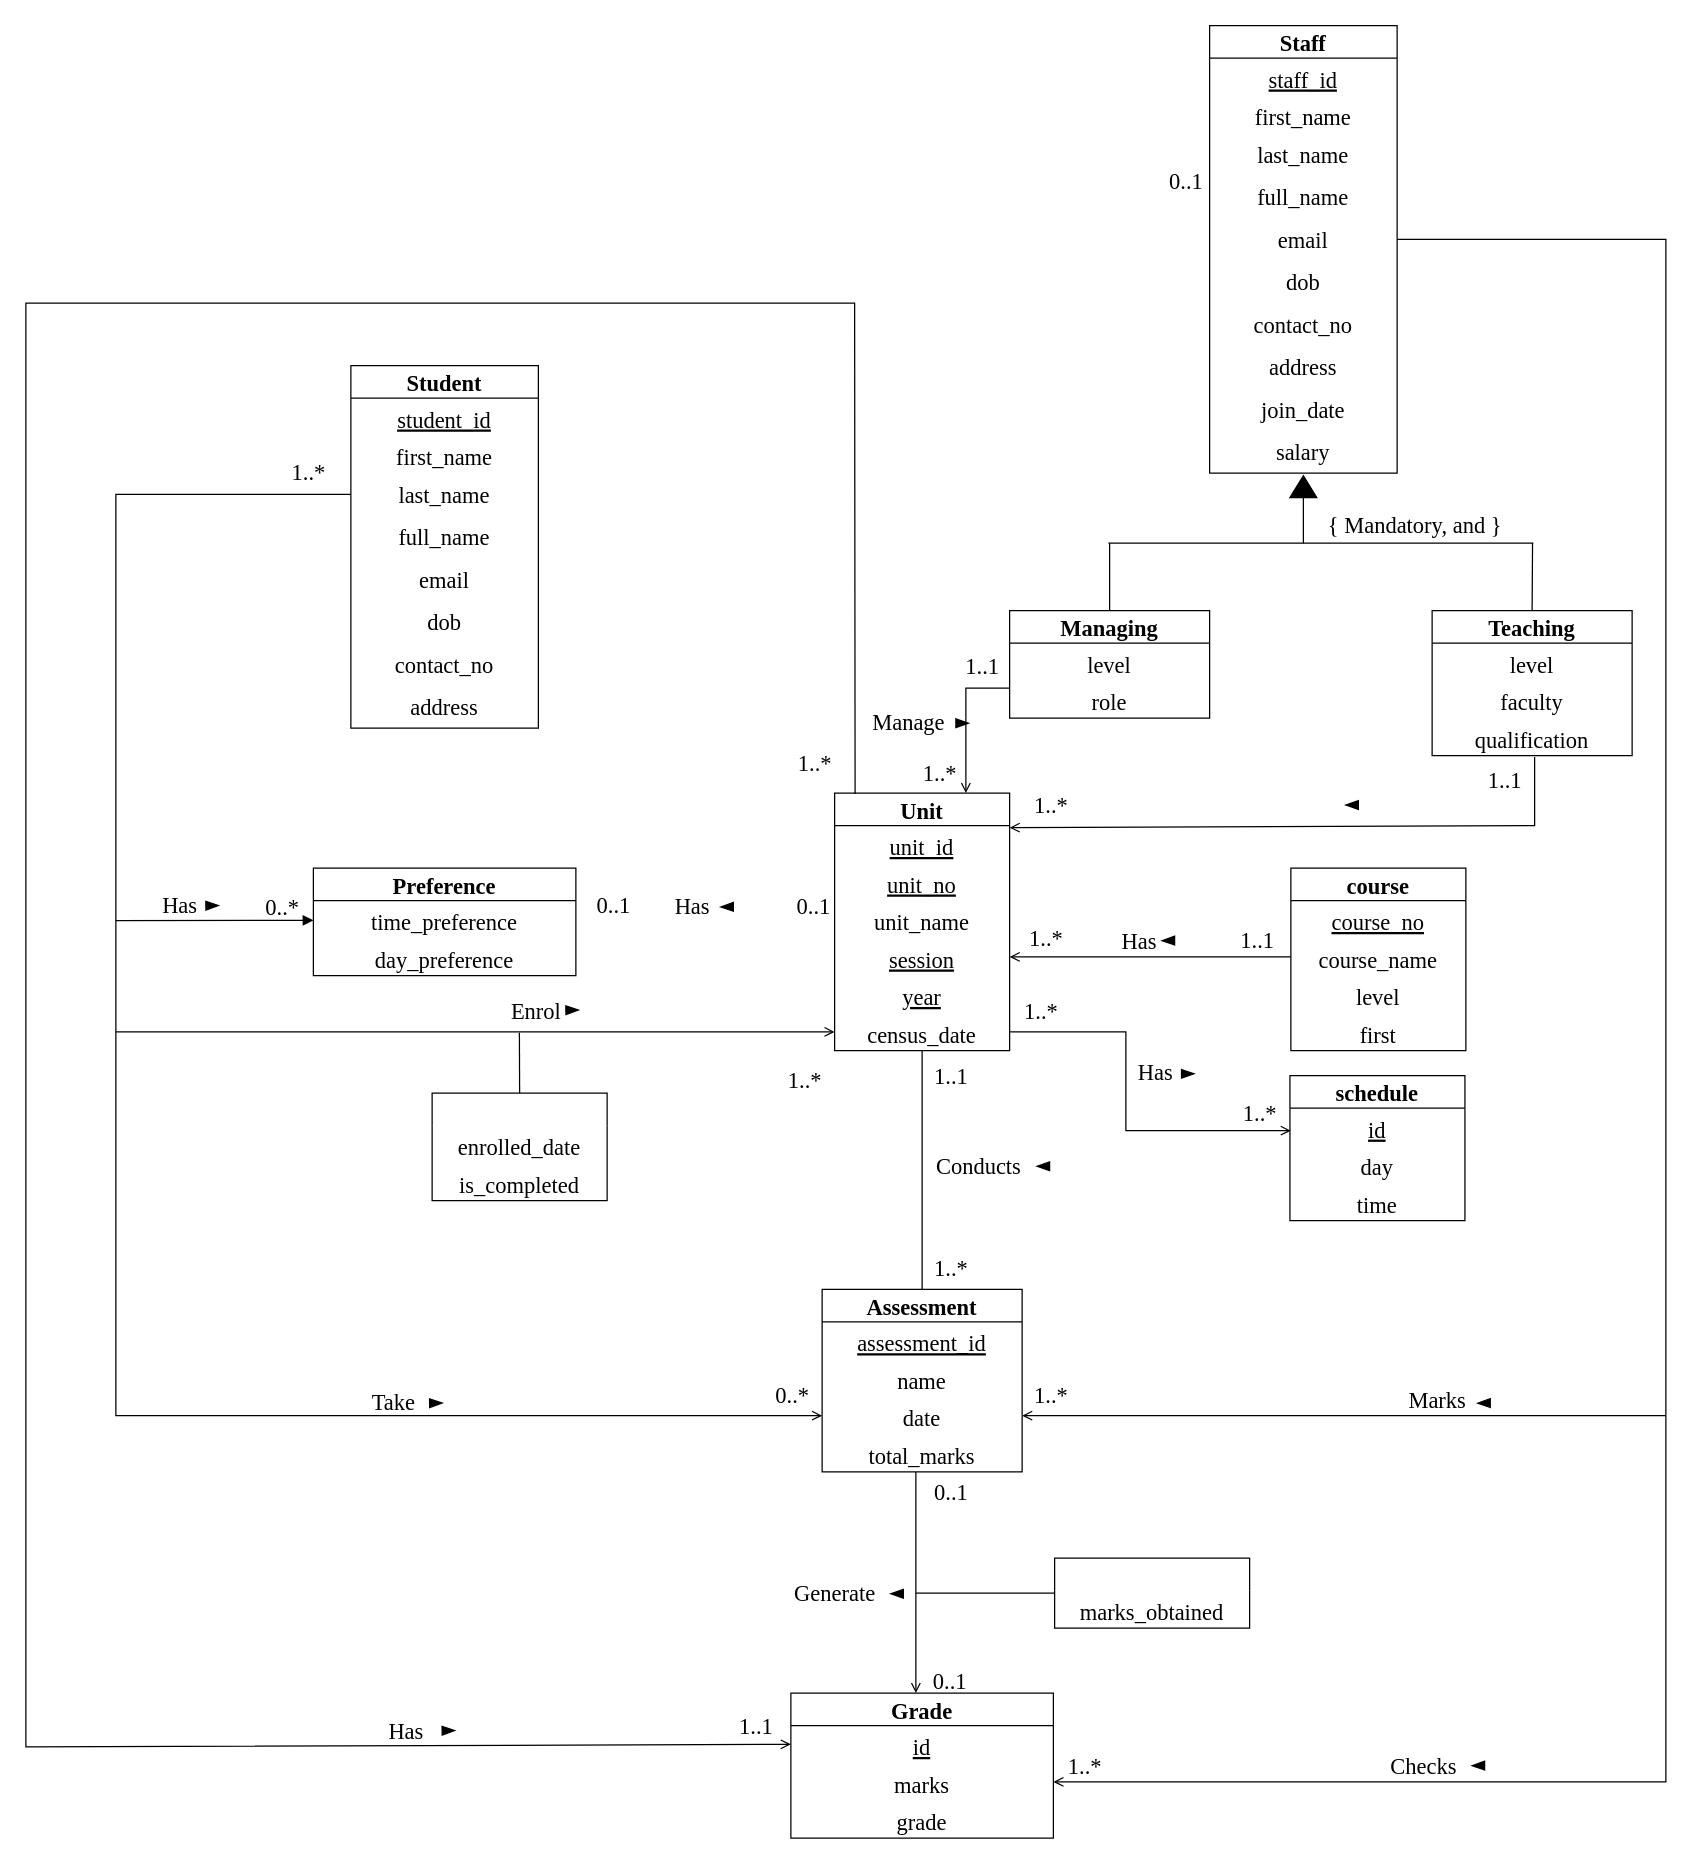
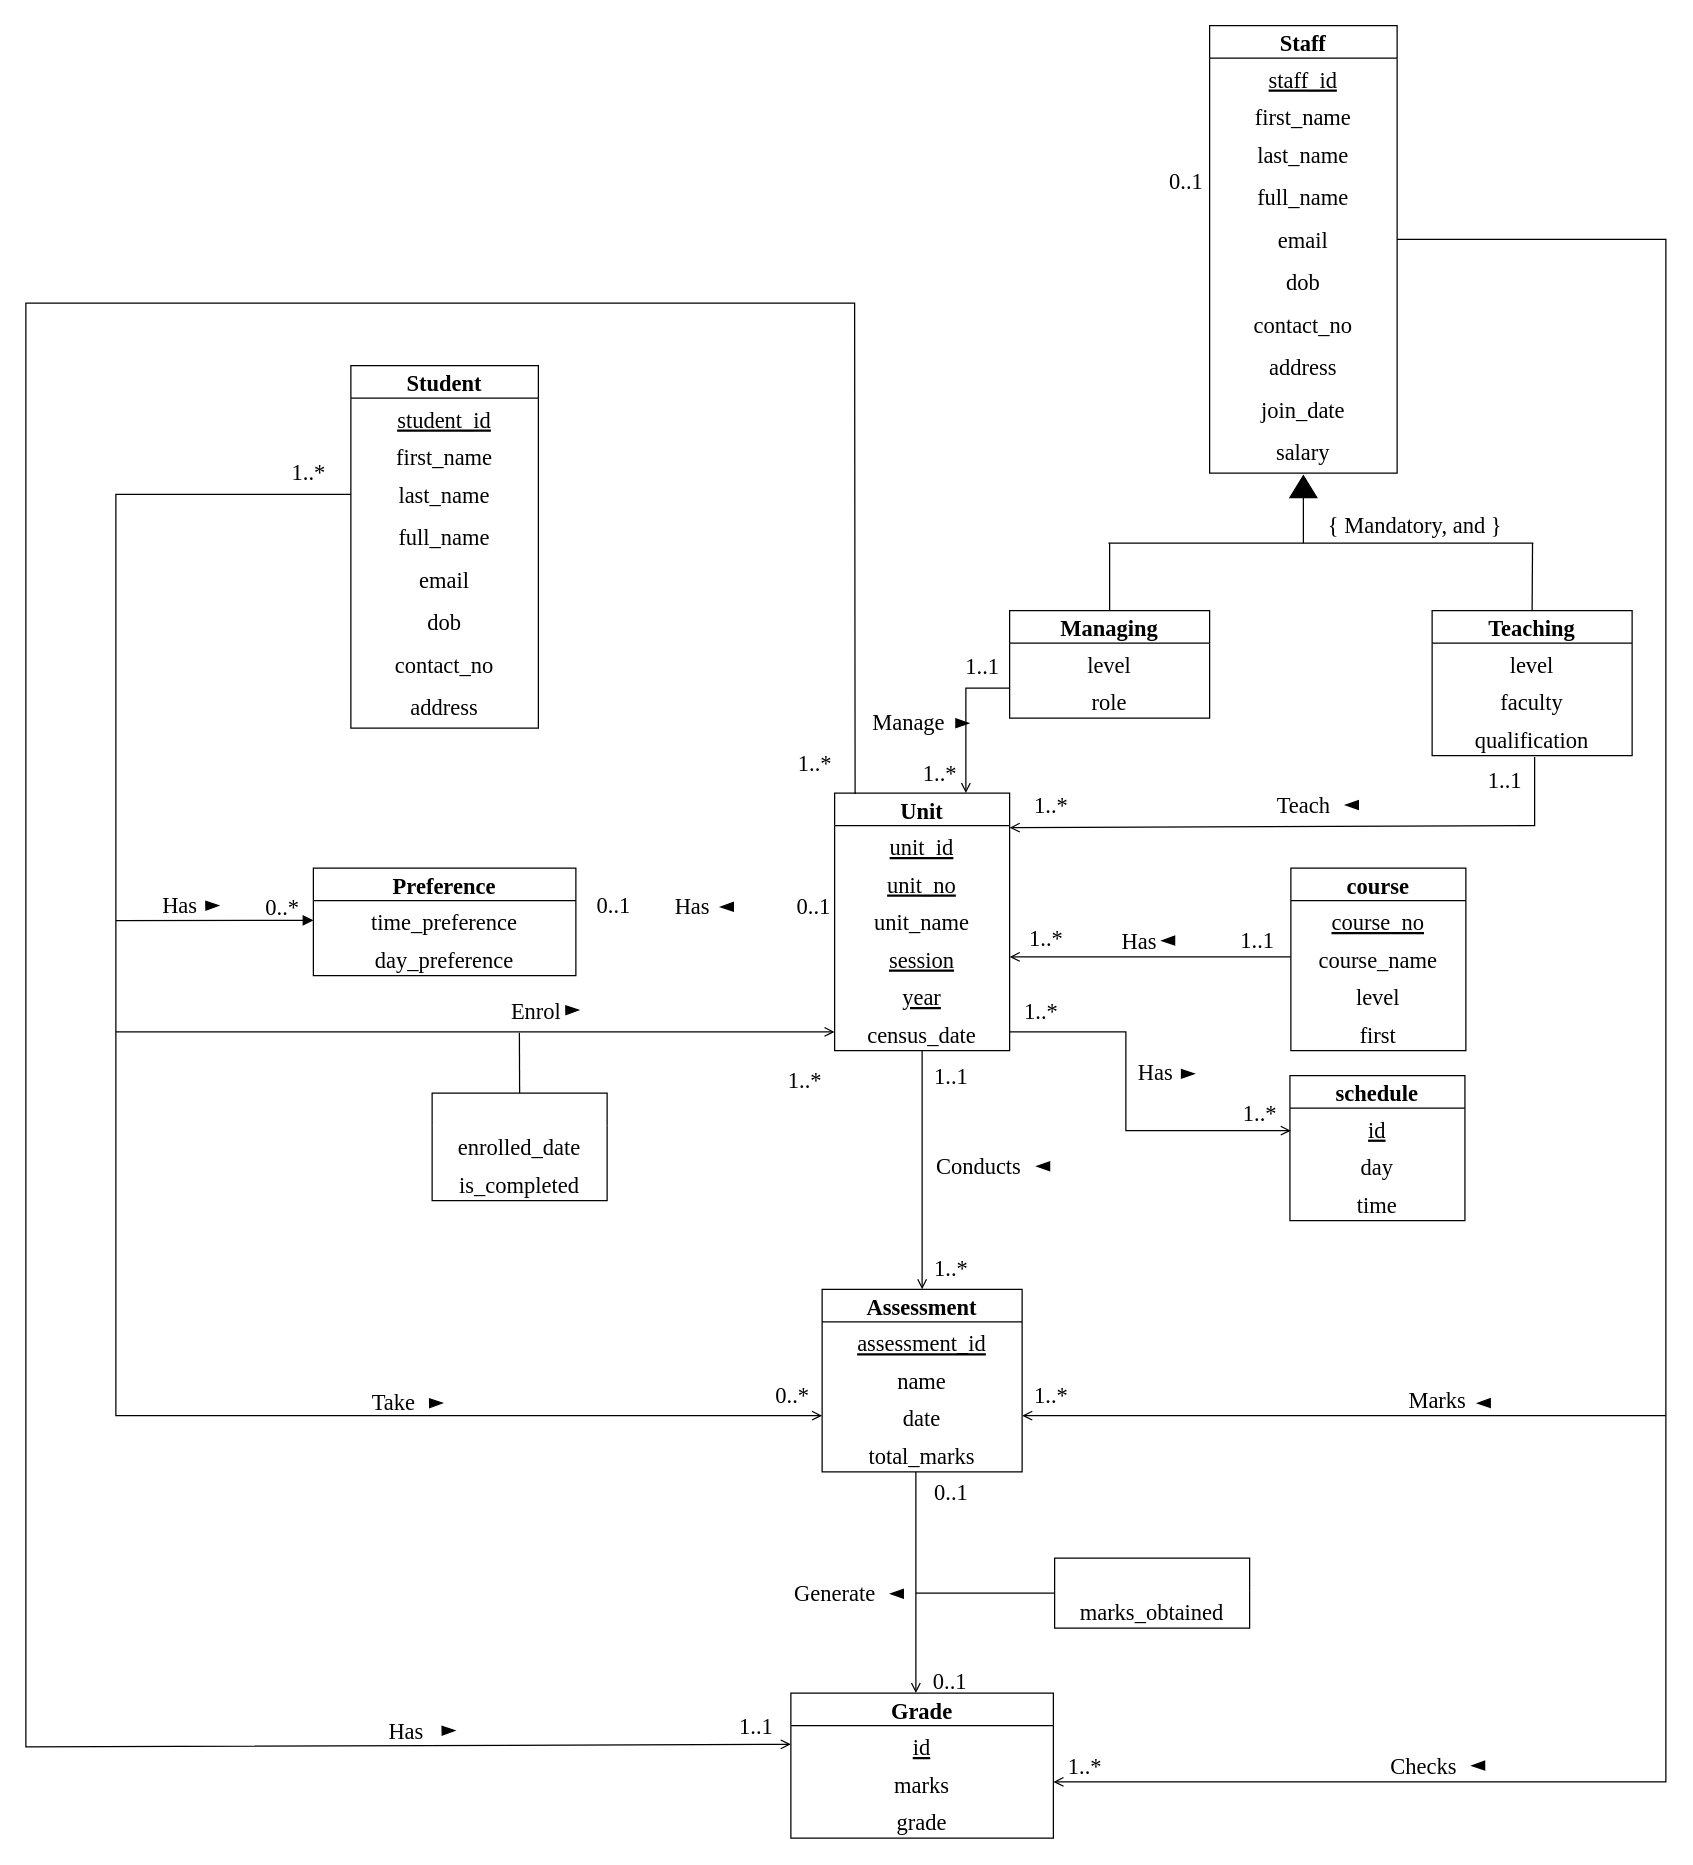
none -> (1303, 805)
(922, 1284) -> (922, 1283)
